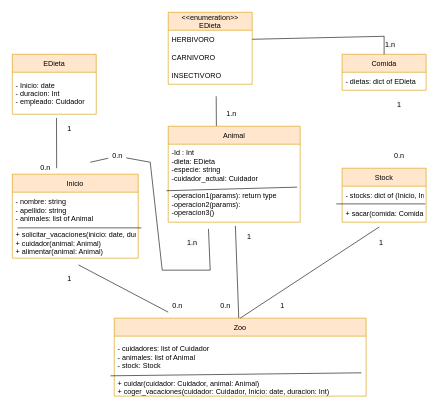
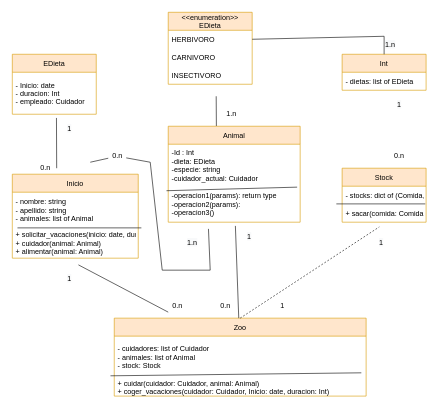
(384, 64) -> (384, 64)
(386, 82) -> (386, 82)
(399, 196) -> (400, 196)
(310, 273) -> (310, 273)
